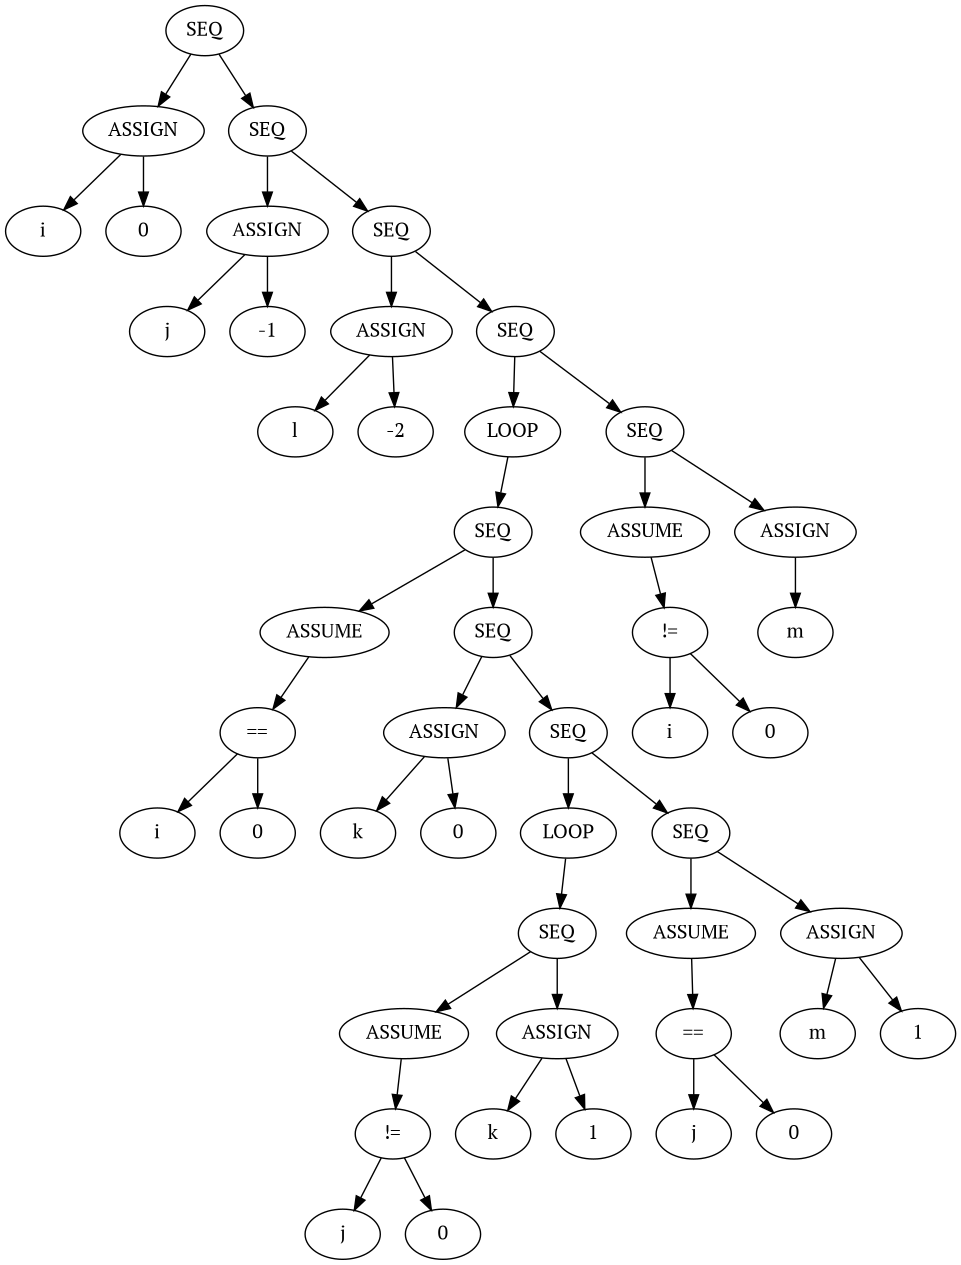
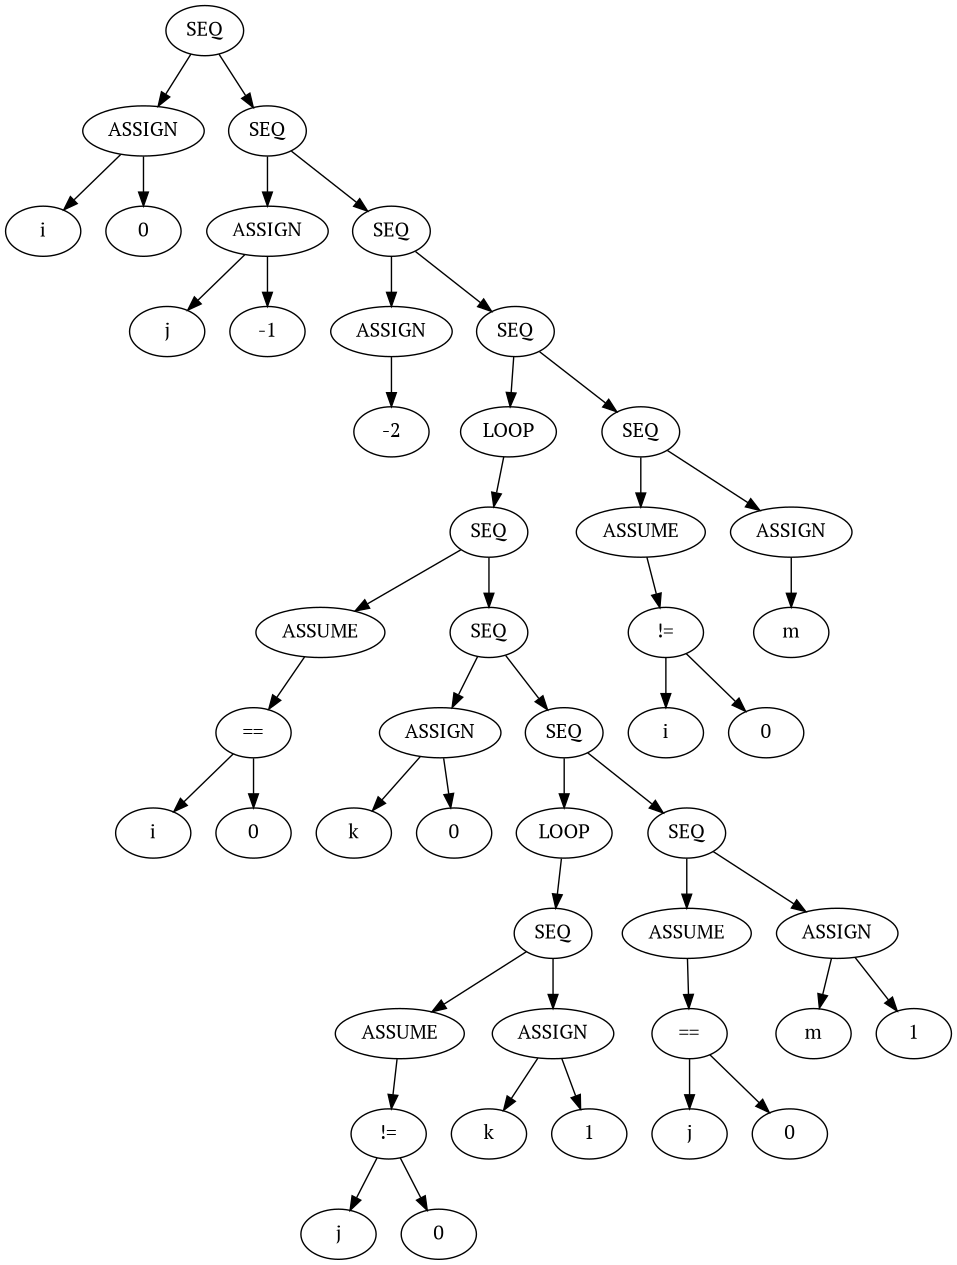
(295, 432) -> none
